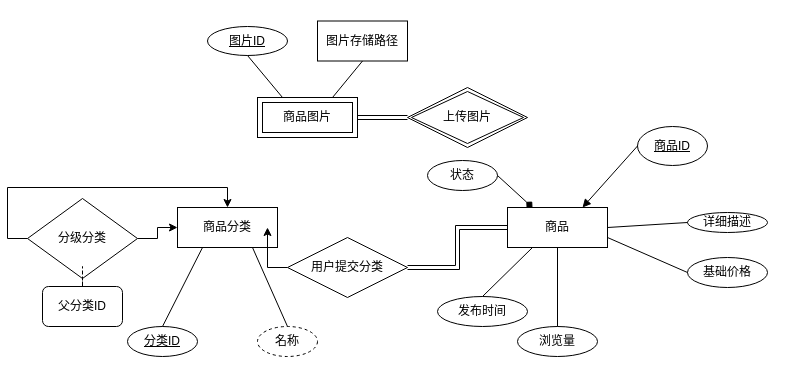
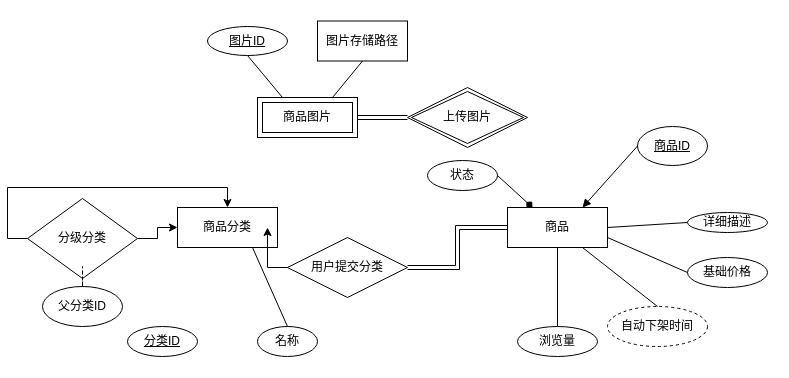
(508, 272) -> none
none -> (620, 277)
(183, 287) -> none
(83, 307) -> (83, 307)
(483, 312) -> none
none -> (658, 327)
(288, 342) -> (288, 342)
